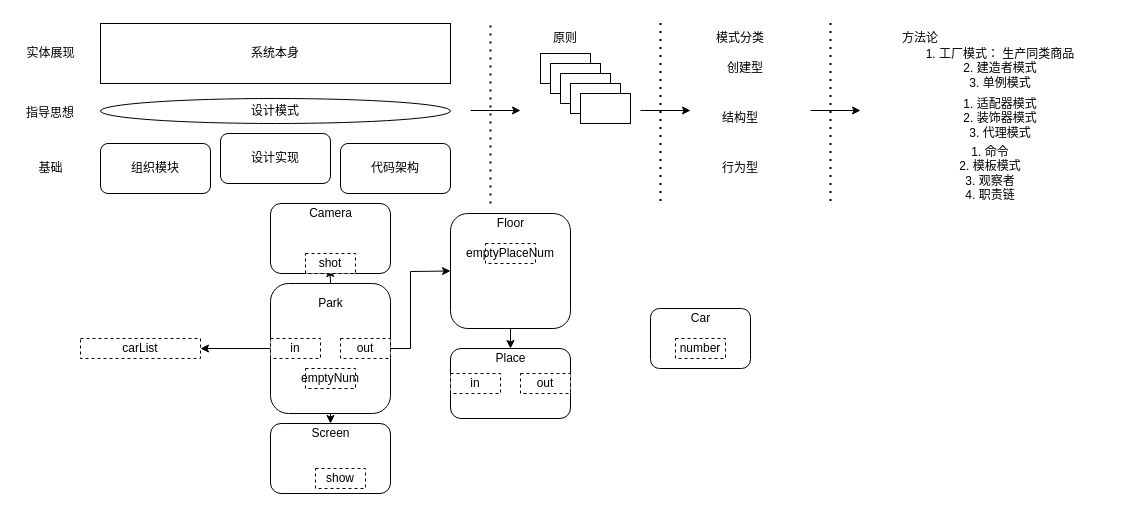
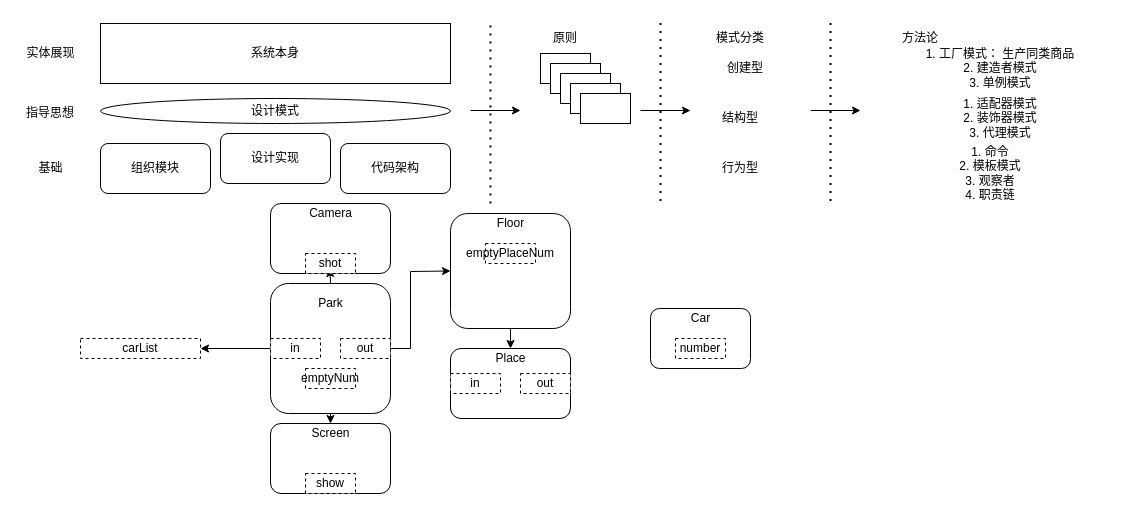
(341, 479) -> (331, 484)
